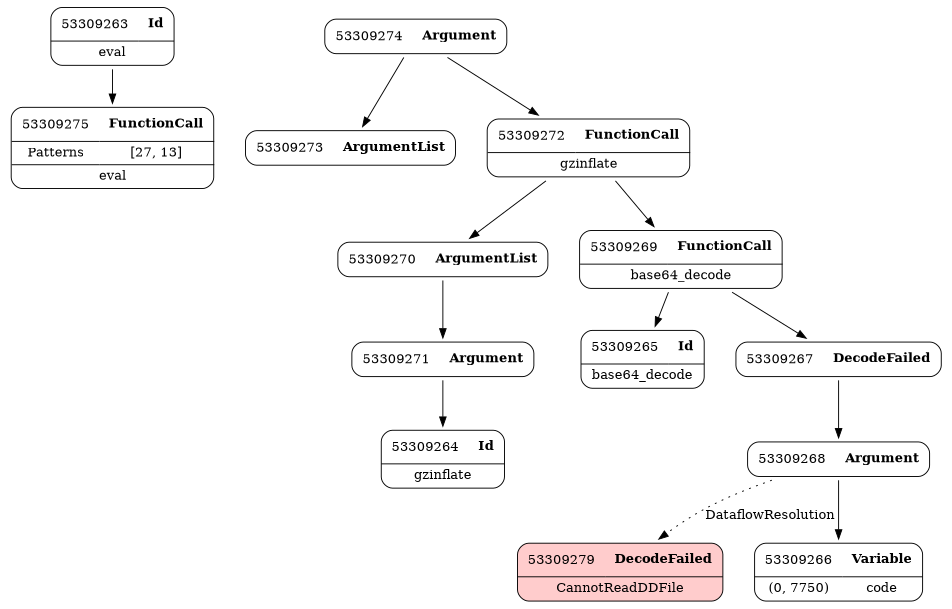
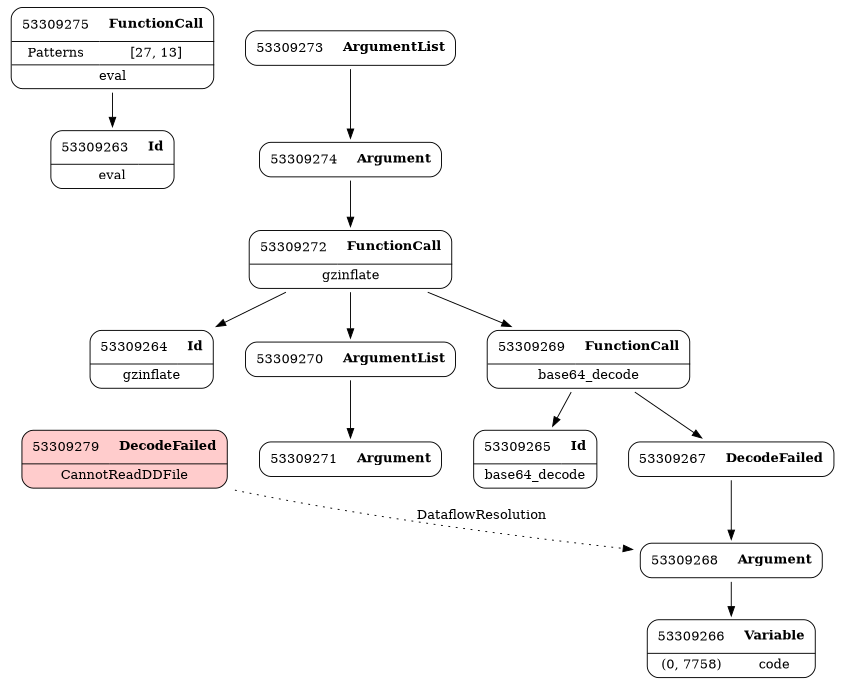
(112, 82) -> (112, 105)
(386, 88) -> (350, 99)
(443, 399) -> (255, 307)
(717, 503) -> (428, 523)
(799, 588) -> (692, 665)
